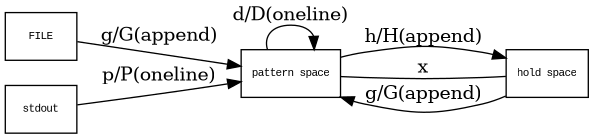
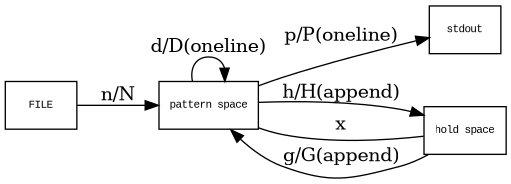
(159, 36) -> (118, 95)
(152, 95) -> (337, 61)
